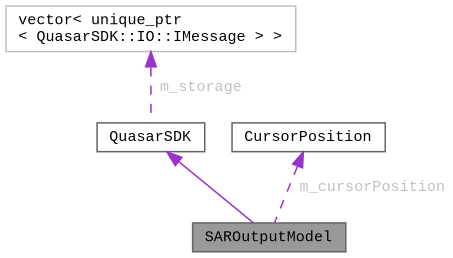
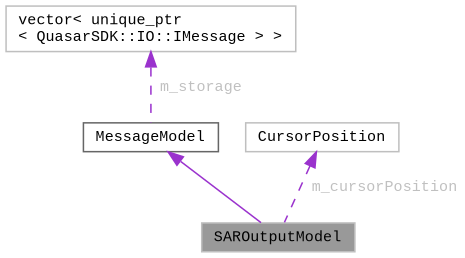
(151, 137) -> (151, 137)
(309, 137) -> (322, 137)
(269, 237) -> (278, 237)
